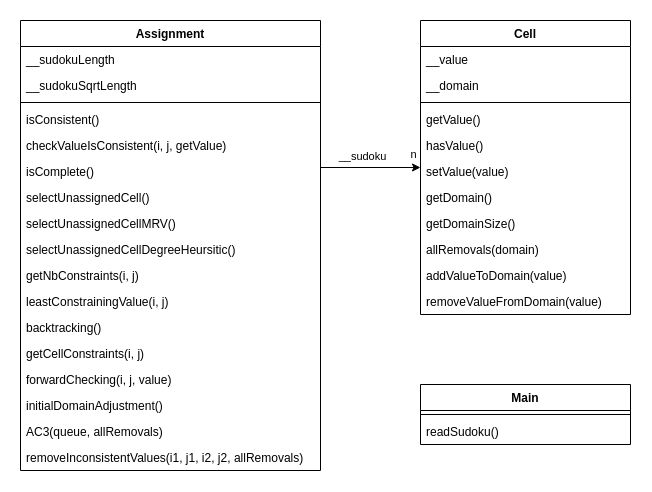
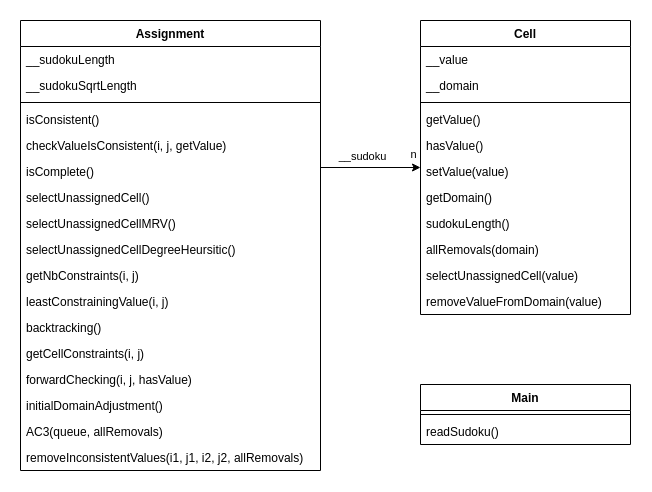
(473, 224) -> (473, 224)
(499, 276) -> (509, 276)
(109, 380) -> (119, 380)
